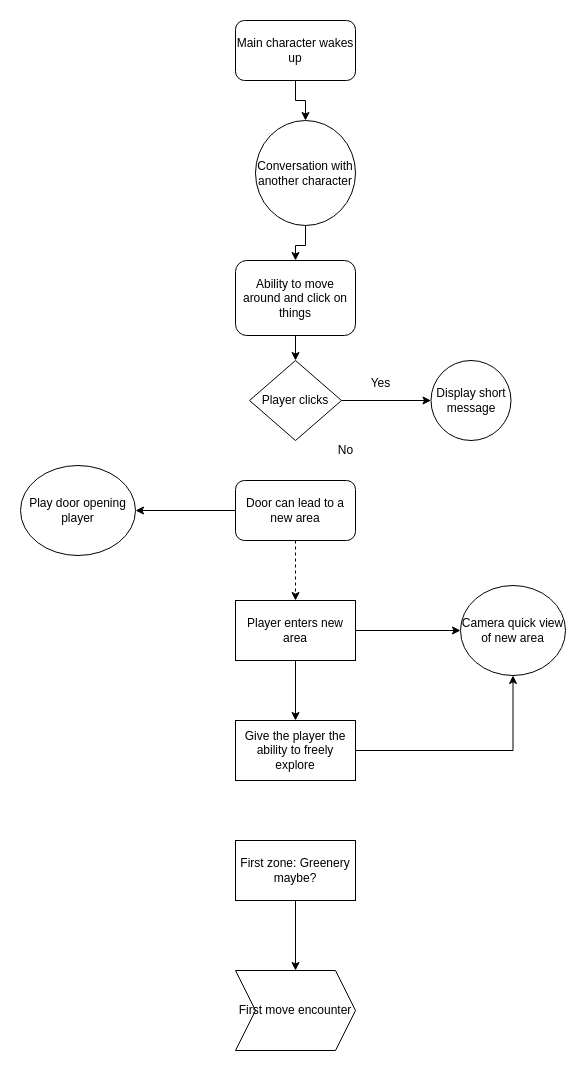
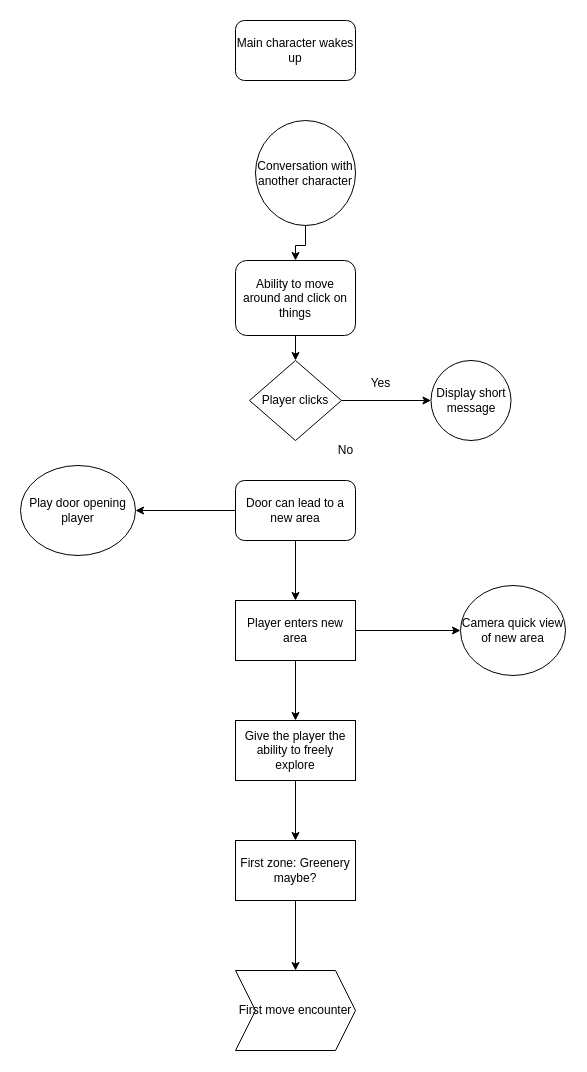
(297, 101) -> none
(296, 568) -> (296, 568)
(468, 751) -> (296, 807)
